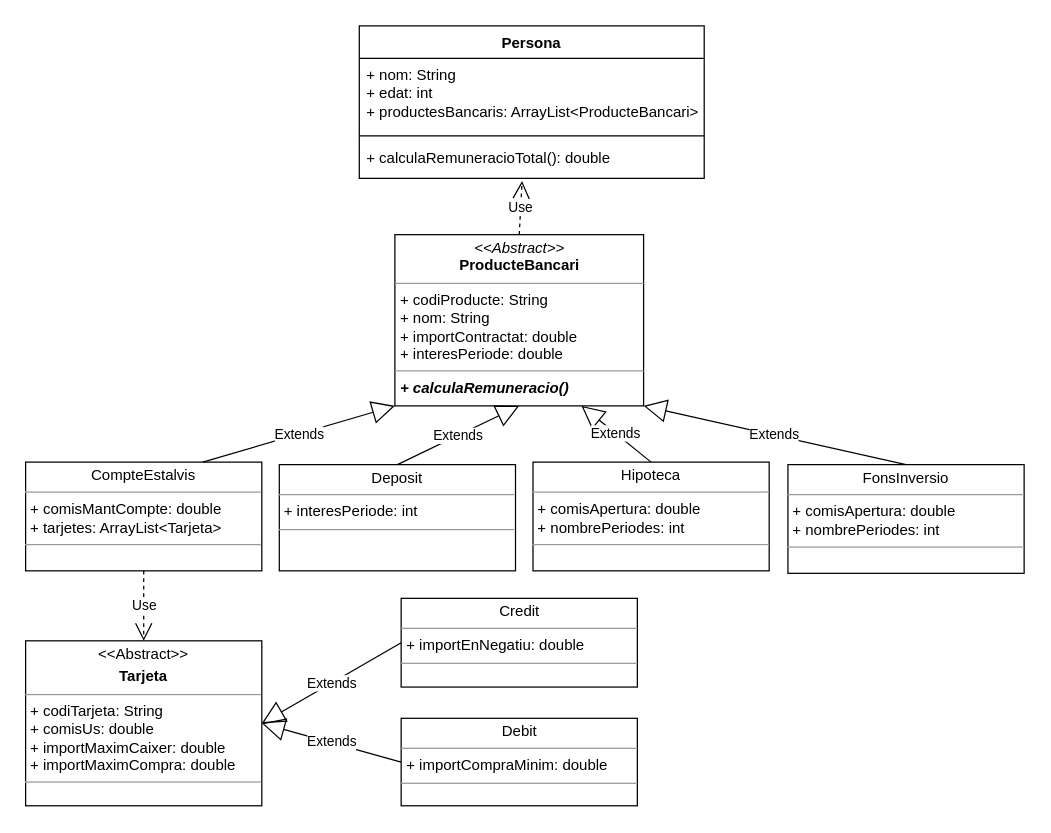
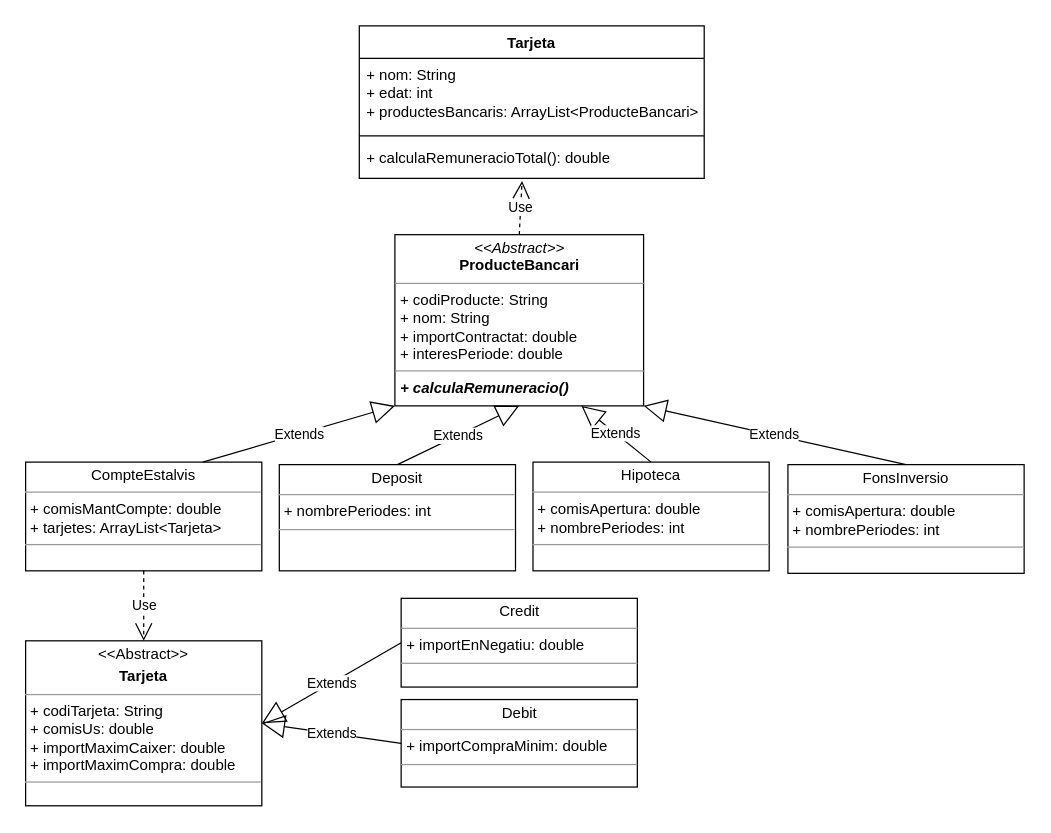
(532, 43) -> (532, 43)
(356, 482) -> (358, 482)
(519, 762) -> (519, 743)
